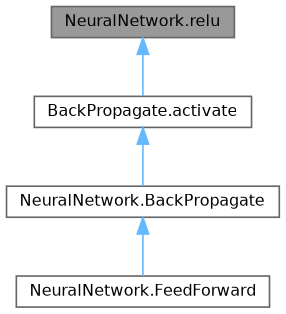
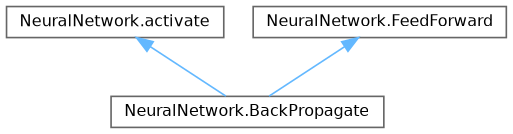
(143, 22) -> none
(143, 112) -> (115, 22)
(143, 255) -> (307, 71)
